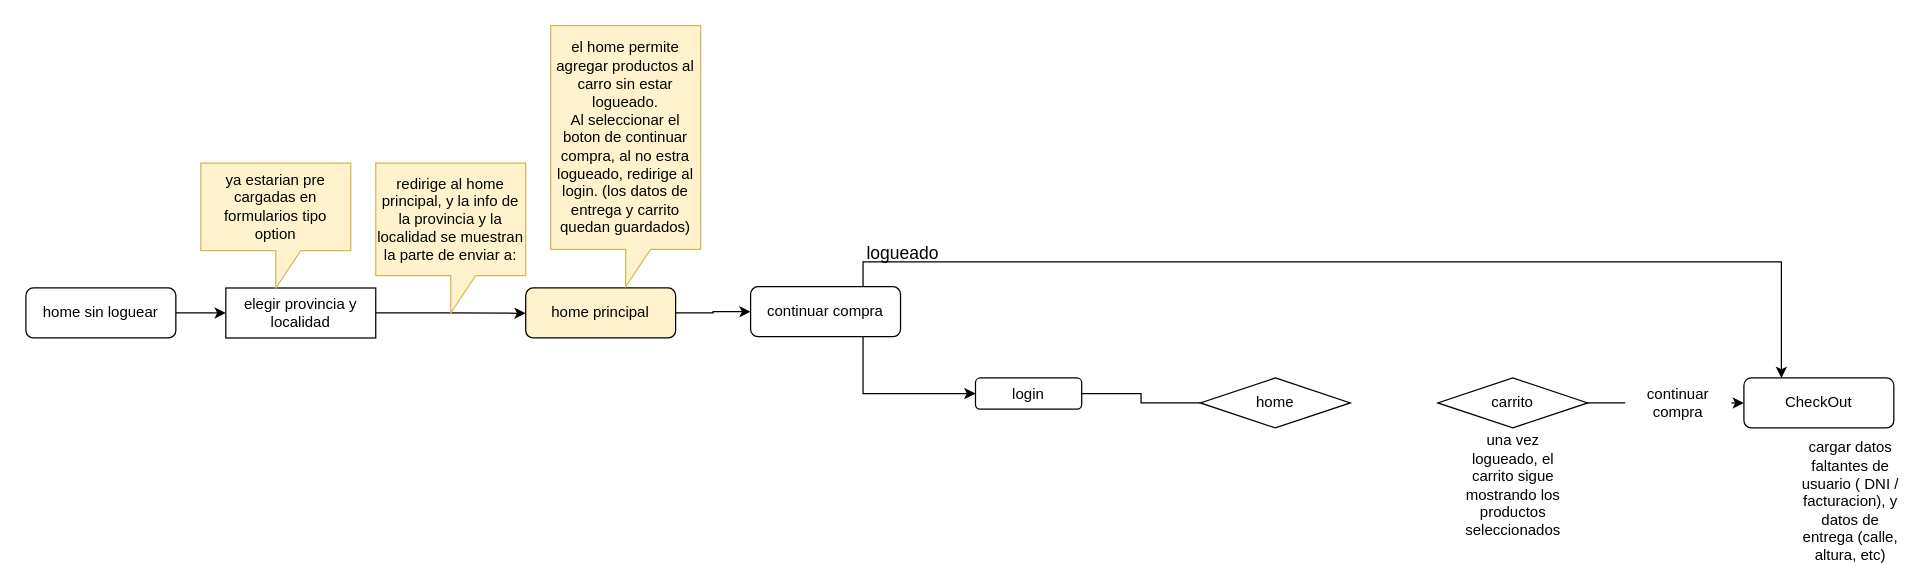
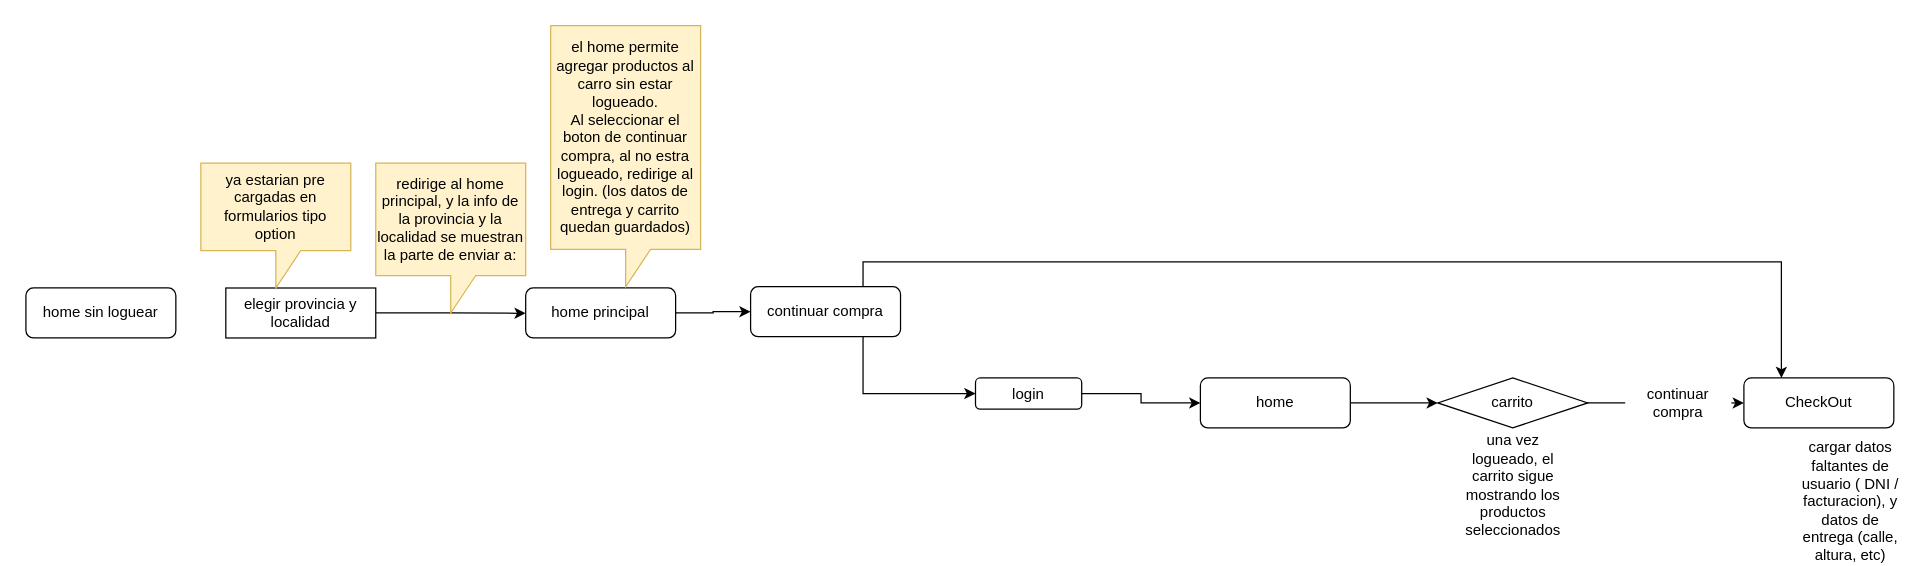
(903, 253) -> none
(197, 313) -> none
(601, 313) -> (601, 313)
(1194, 403) -> (1190, 403)
(1276, 403) -> (1276, 403)
none -> (1390, 403)
